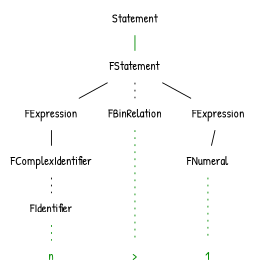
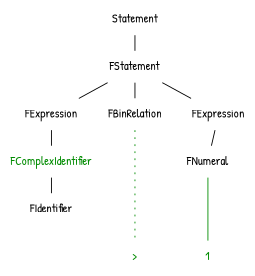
(135, 43) -> (135, 43)
(135, 90) -> (135, 90)
(51, 162) -> (51, 162)
(51, 185) -> (51, 185)
(208, 209) -> (208, 209)
(51, 257) -> none
